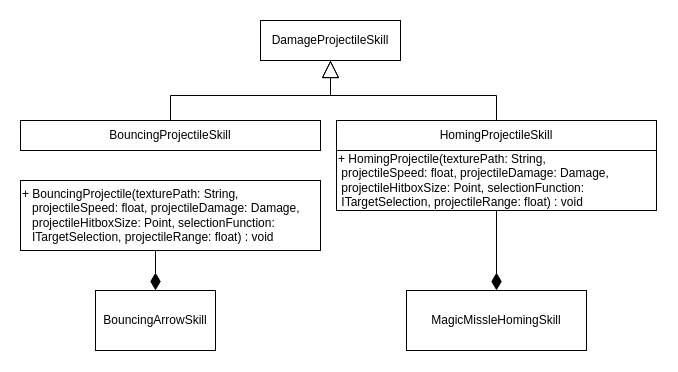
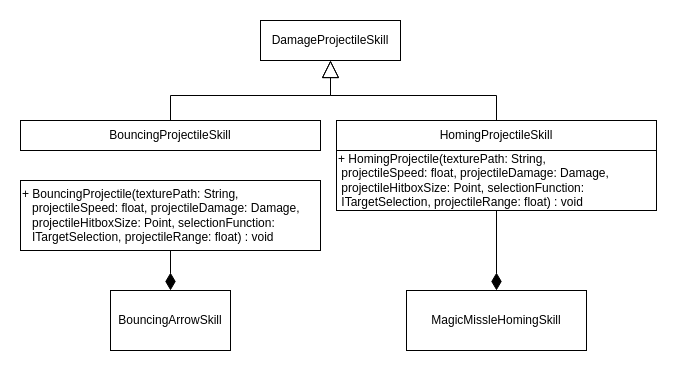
(156, 321) -> (171, 321)
